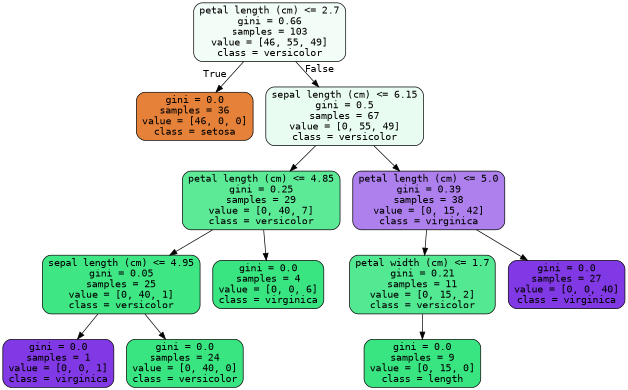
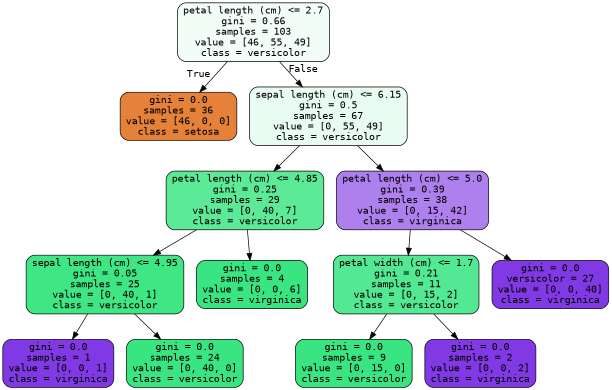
(567, 285) -> (550, 285)
(422, 363) -> (354, 363)
none -> (480, 363)
